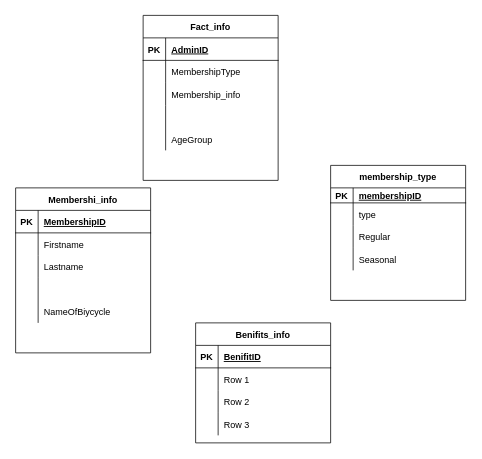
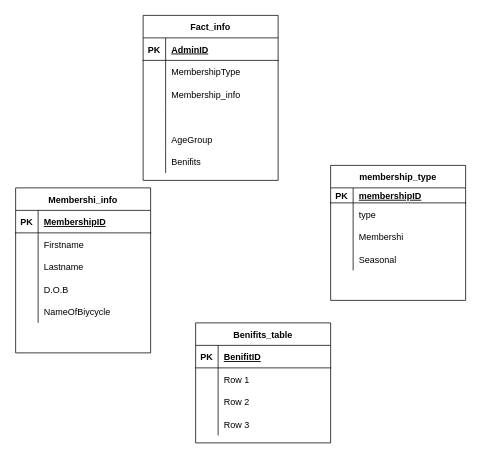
none -> (222, 162)
(375, 237) -> (380, 237)
none -> (94, 289)
(263, 335) -> (263, 335)
